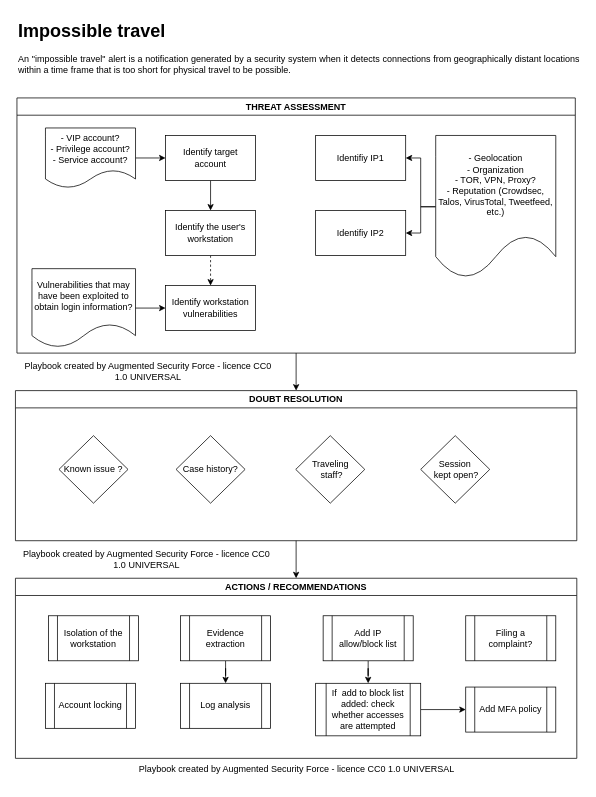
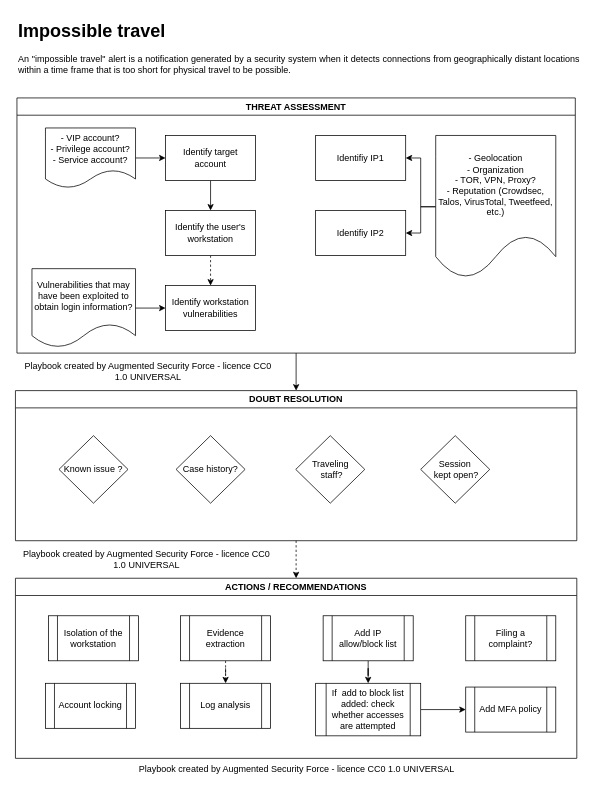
(296, 558) -> (296, 558)
(225, 674) -> (225, 674)
